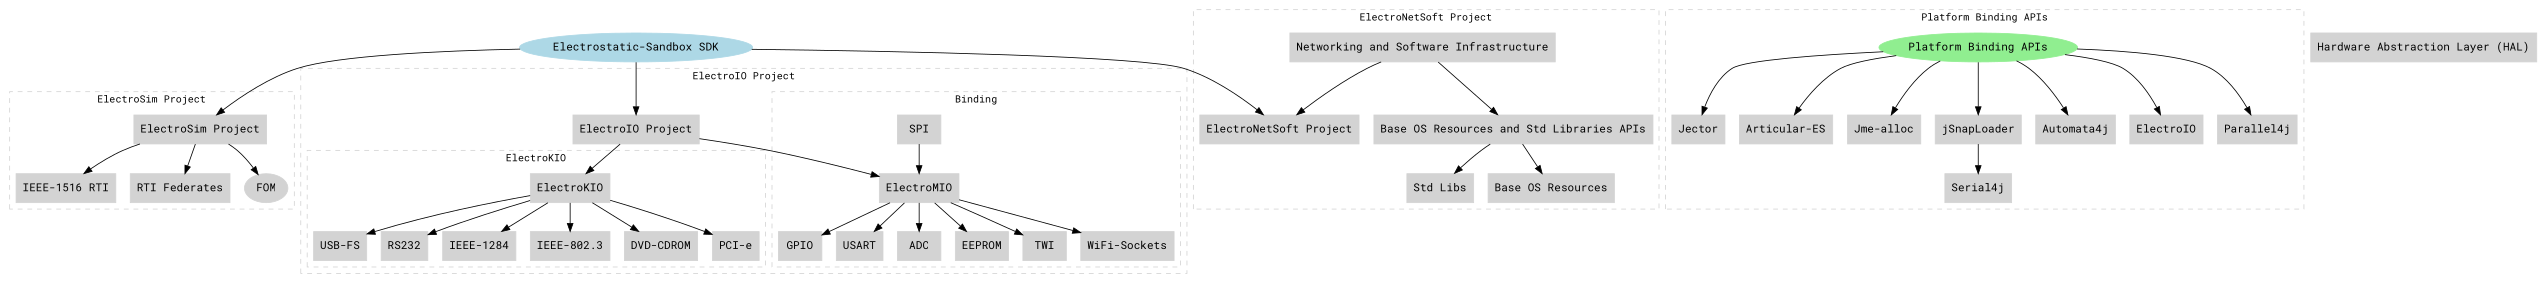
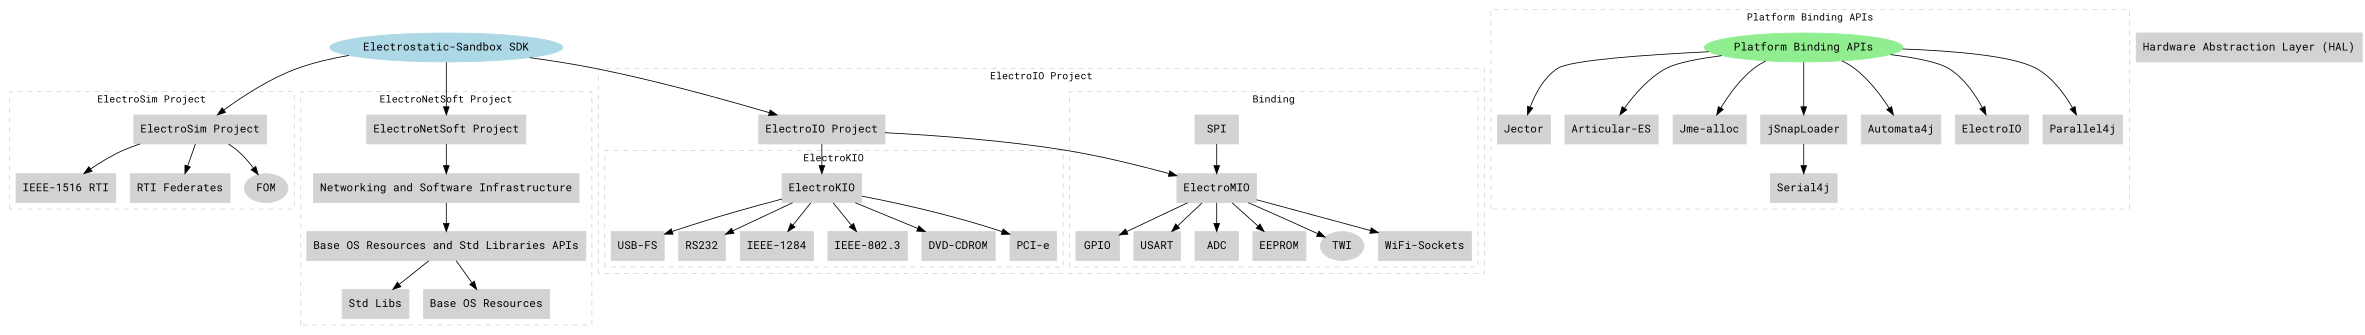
(1341, 84) -> (446, 155)
(1045, 246) -> (1342, 246)
